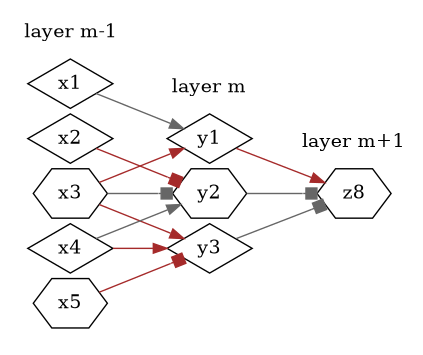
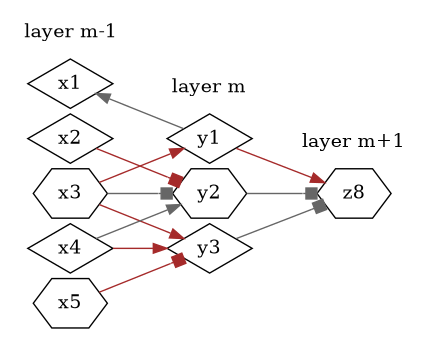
(137, 110) -> (146, 114)
